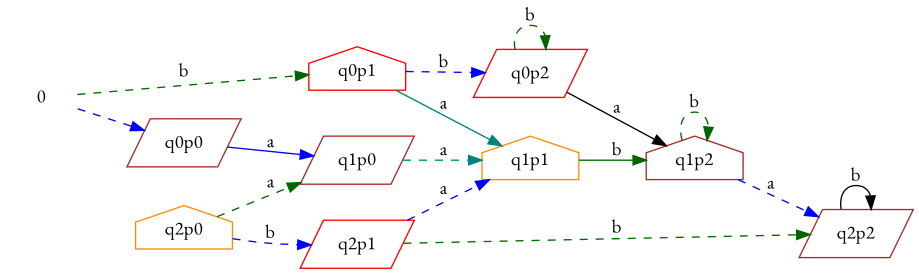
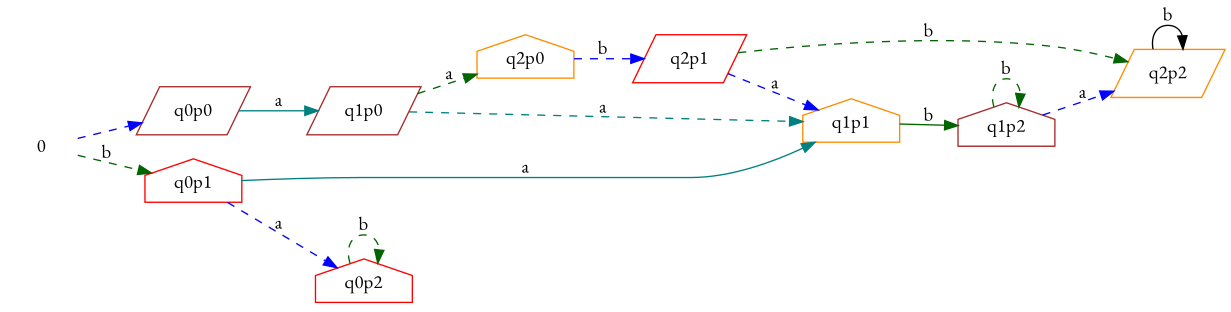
(444, 62) -> (279, 224)
(530, 73) -> (364, 283)
(611, 116) -> none
(264, 151) -> (272, 111)
(253, 202) -> (441, 86)
(856, 234) -> (1168, 73)
